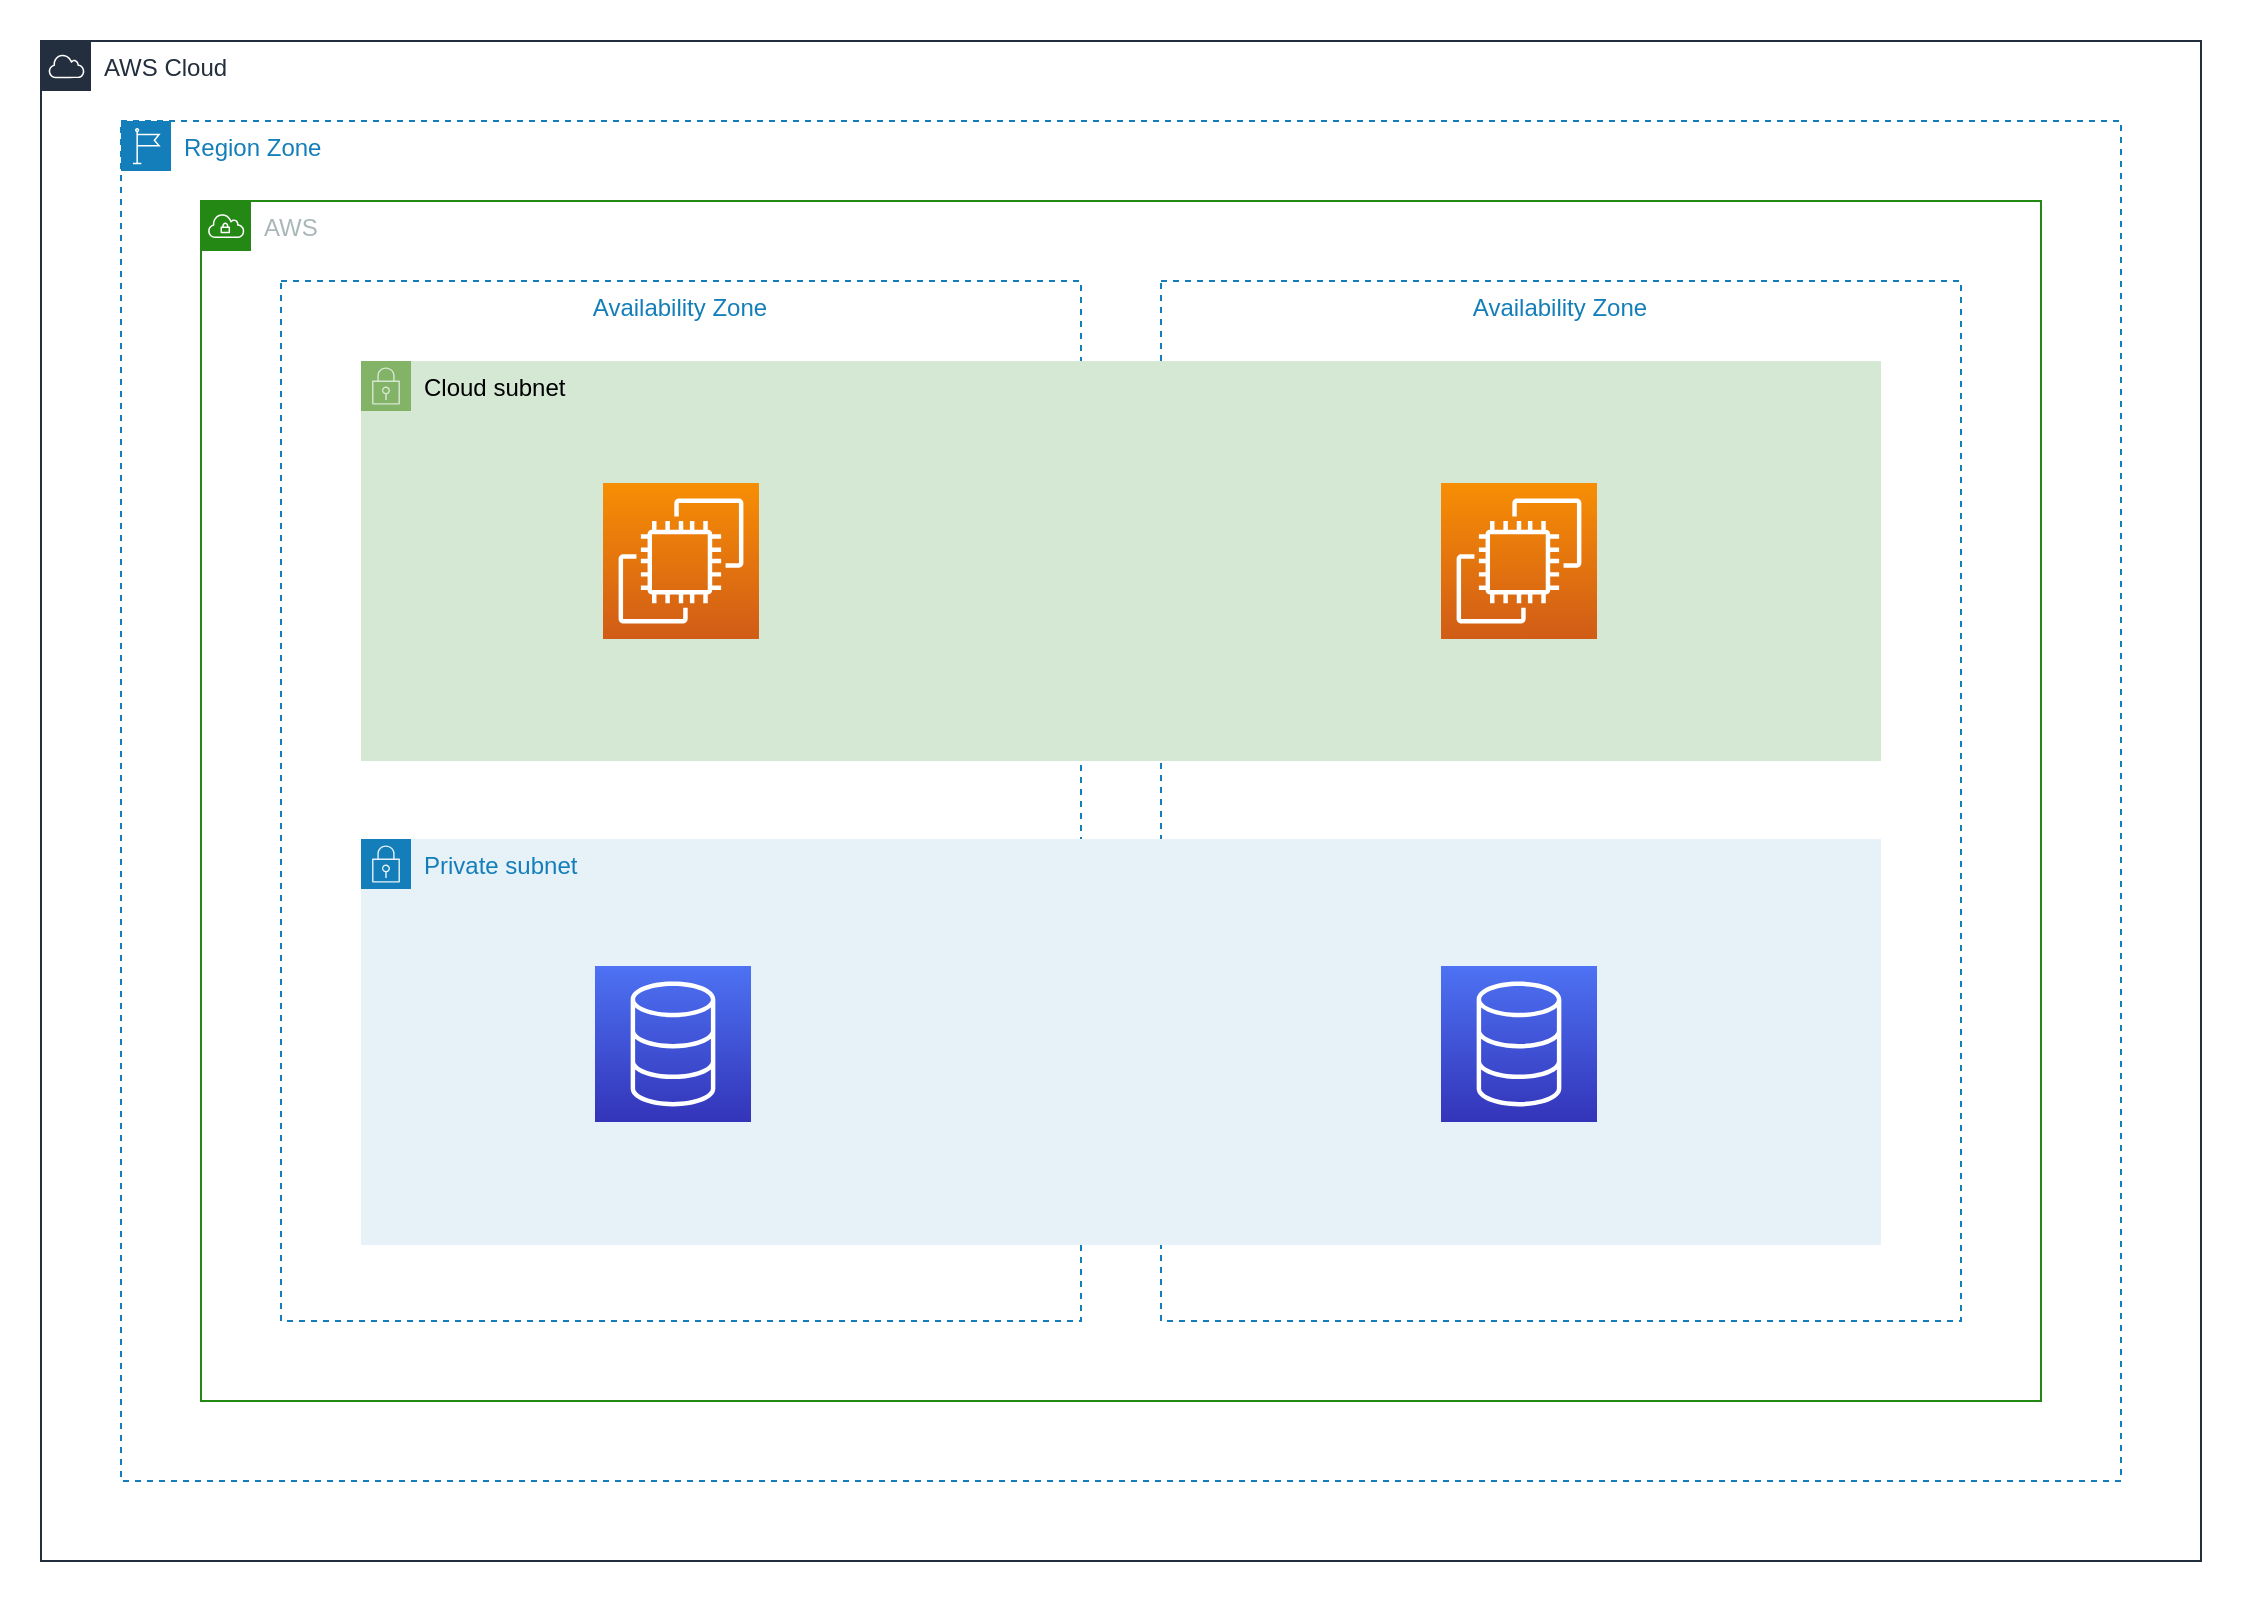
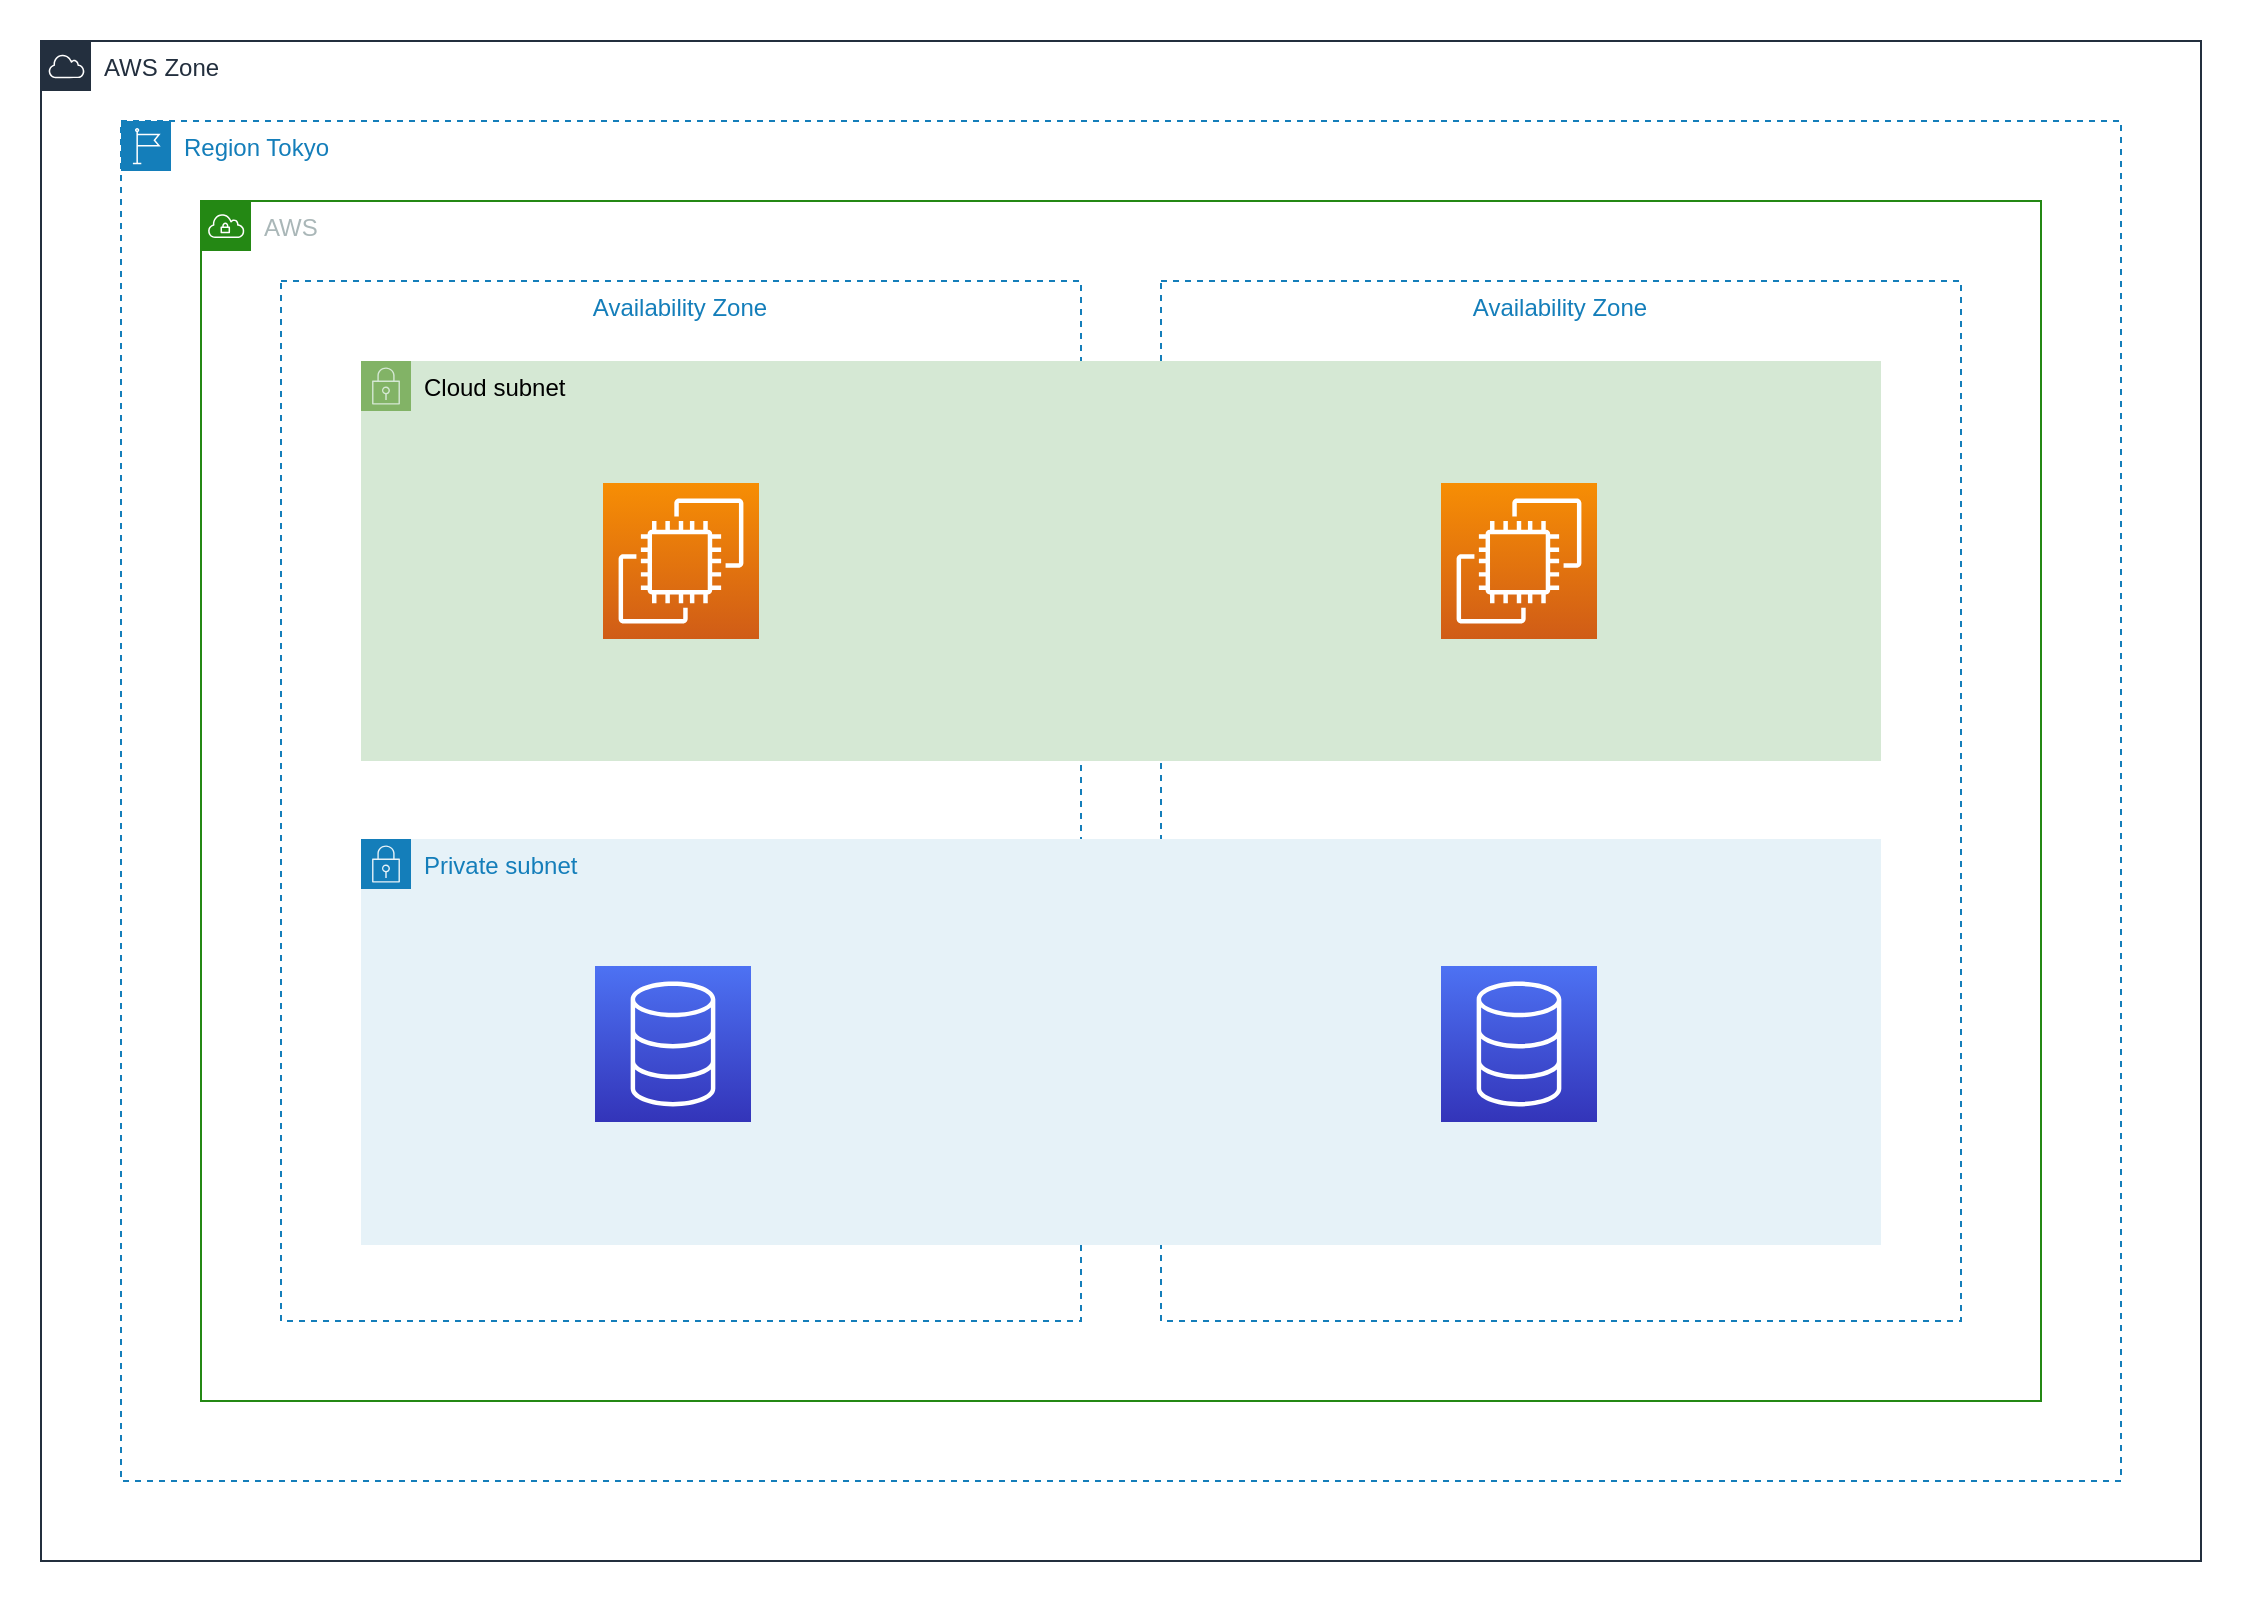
(159, 69) -> (156, 69)
(253, 149) -> (259, 149)
